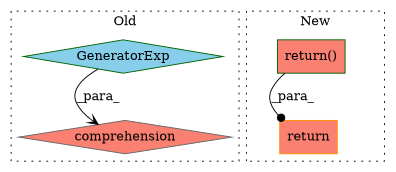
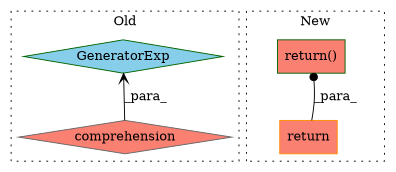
(76, 92) -> (124, 101)
(270, 93) -> (314, 101)
